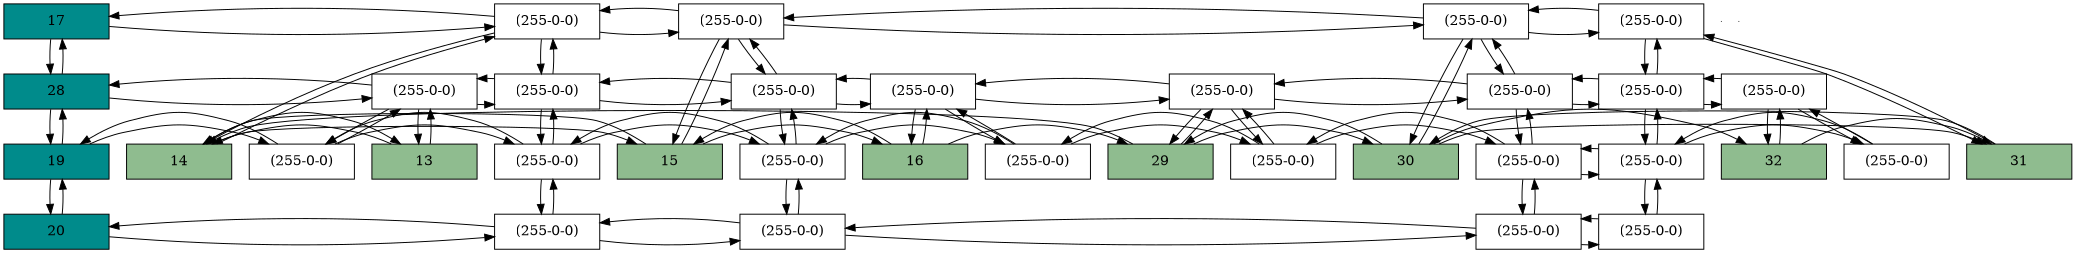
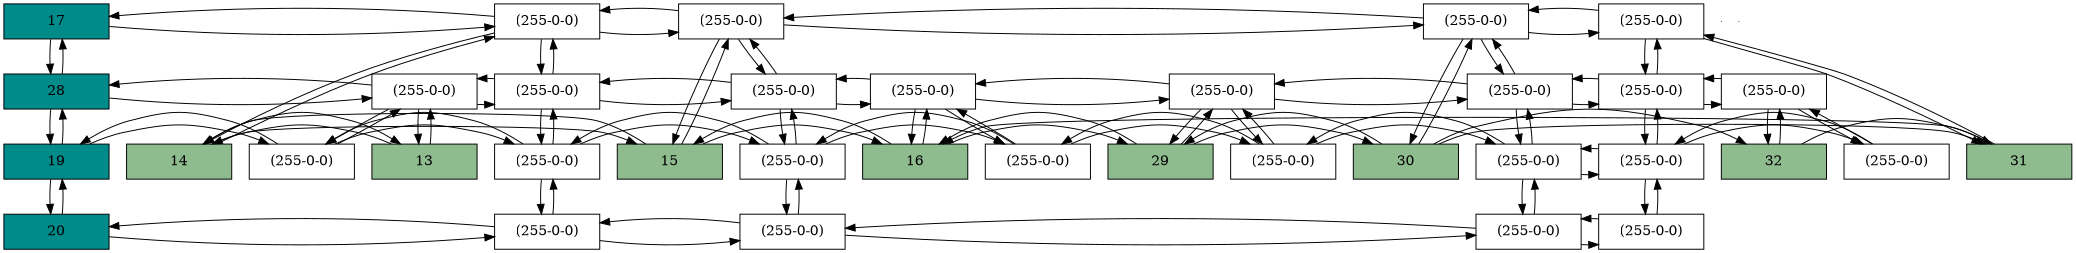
(721, 111) -> (1043, 113)
(1718, 111) -> (1472, 117)
